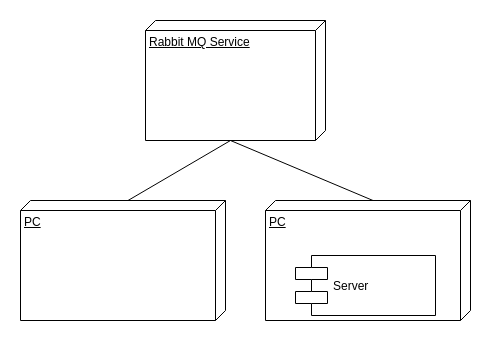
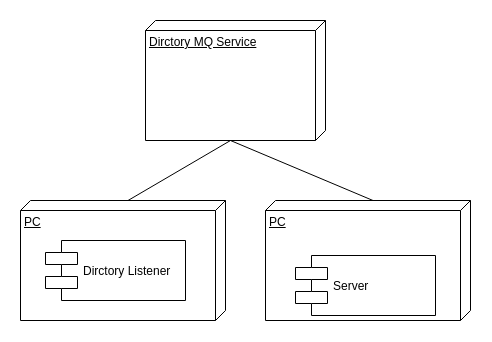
(200, 43) -> (207, 43)
none -> (116, 271)
